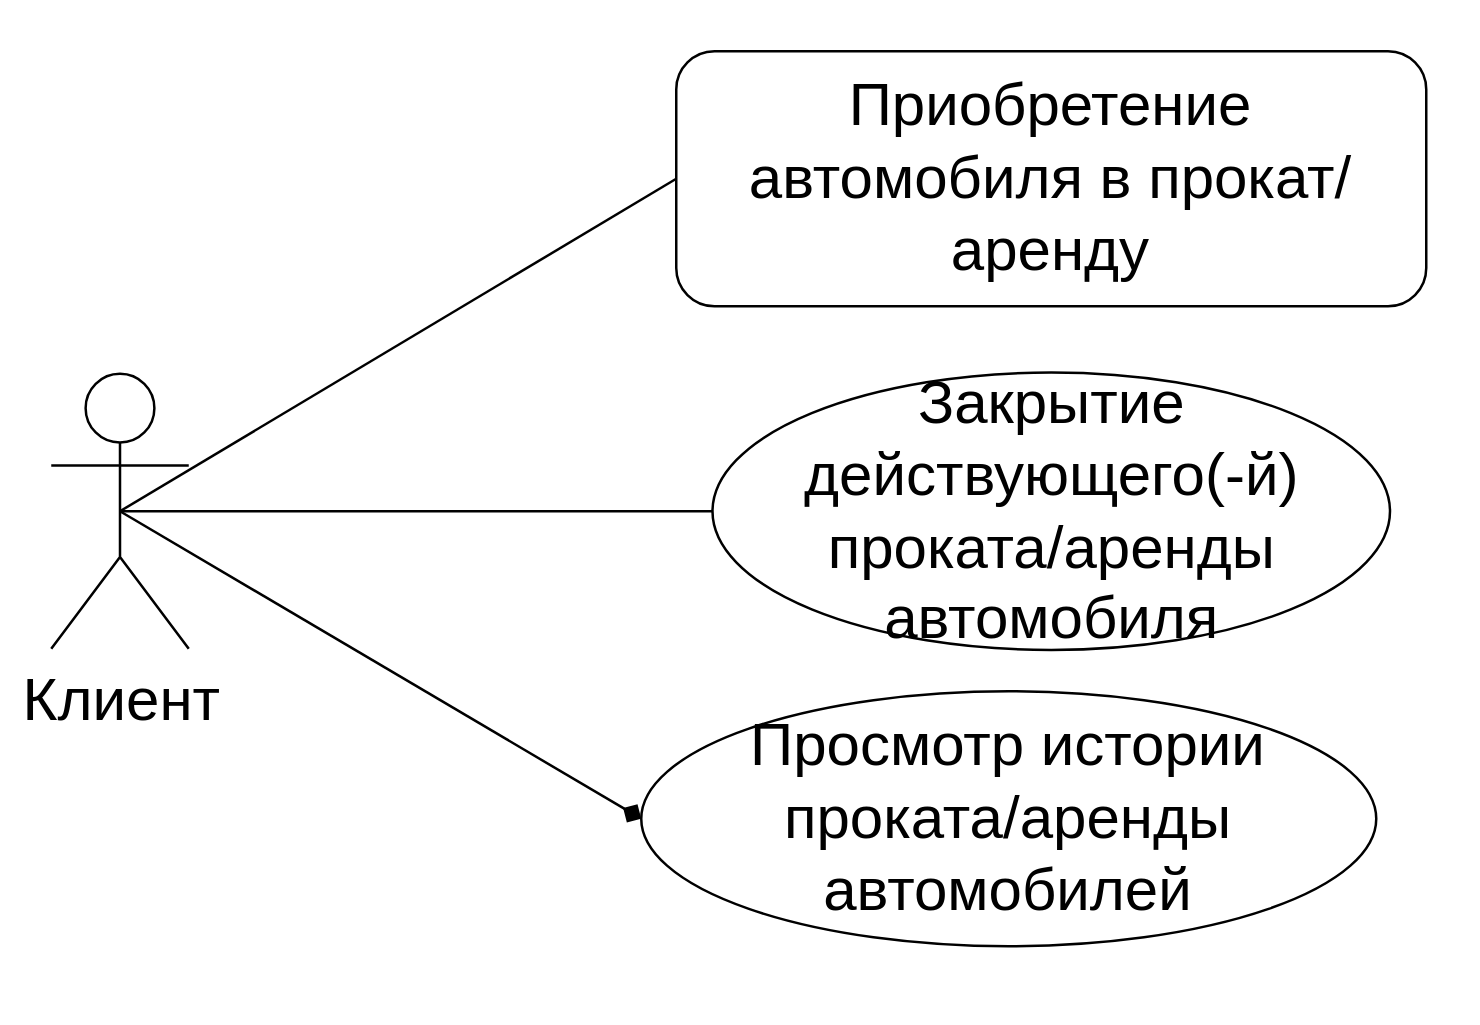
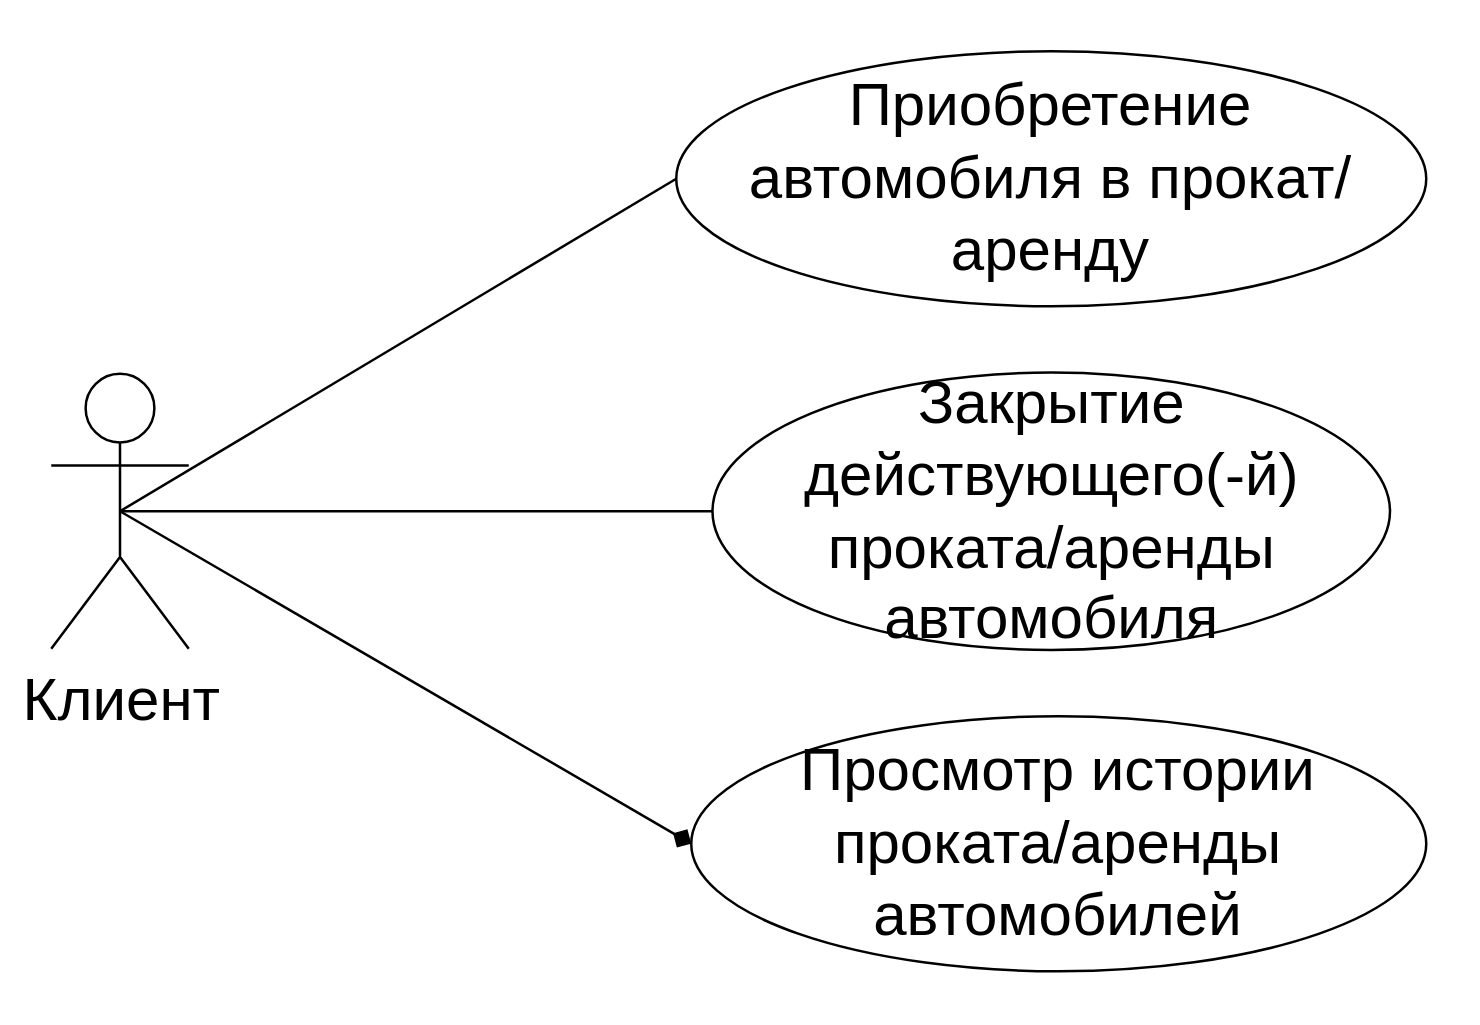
(1051, 179) -> (1051, 179)
(1009, 819) -> (1059, 844)
